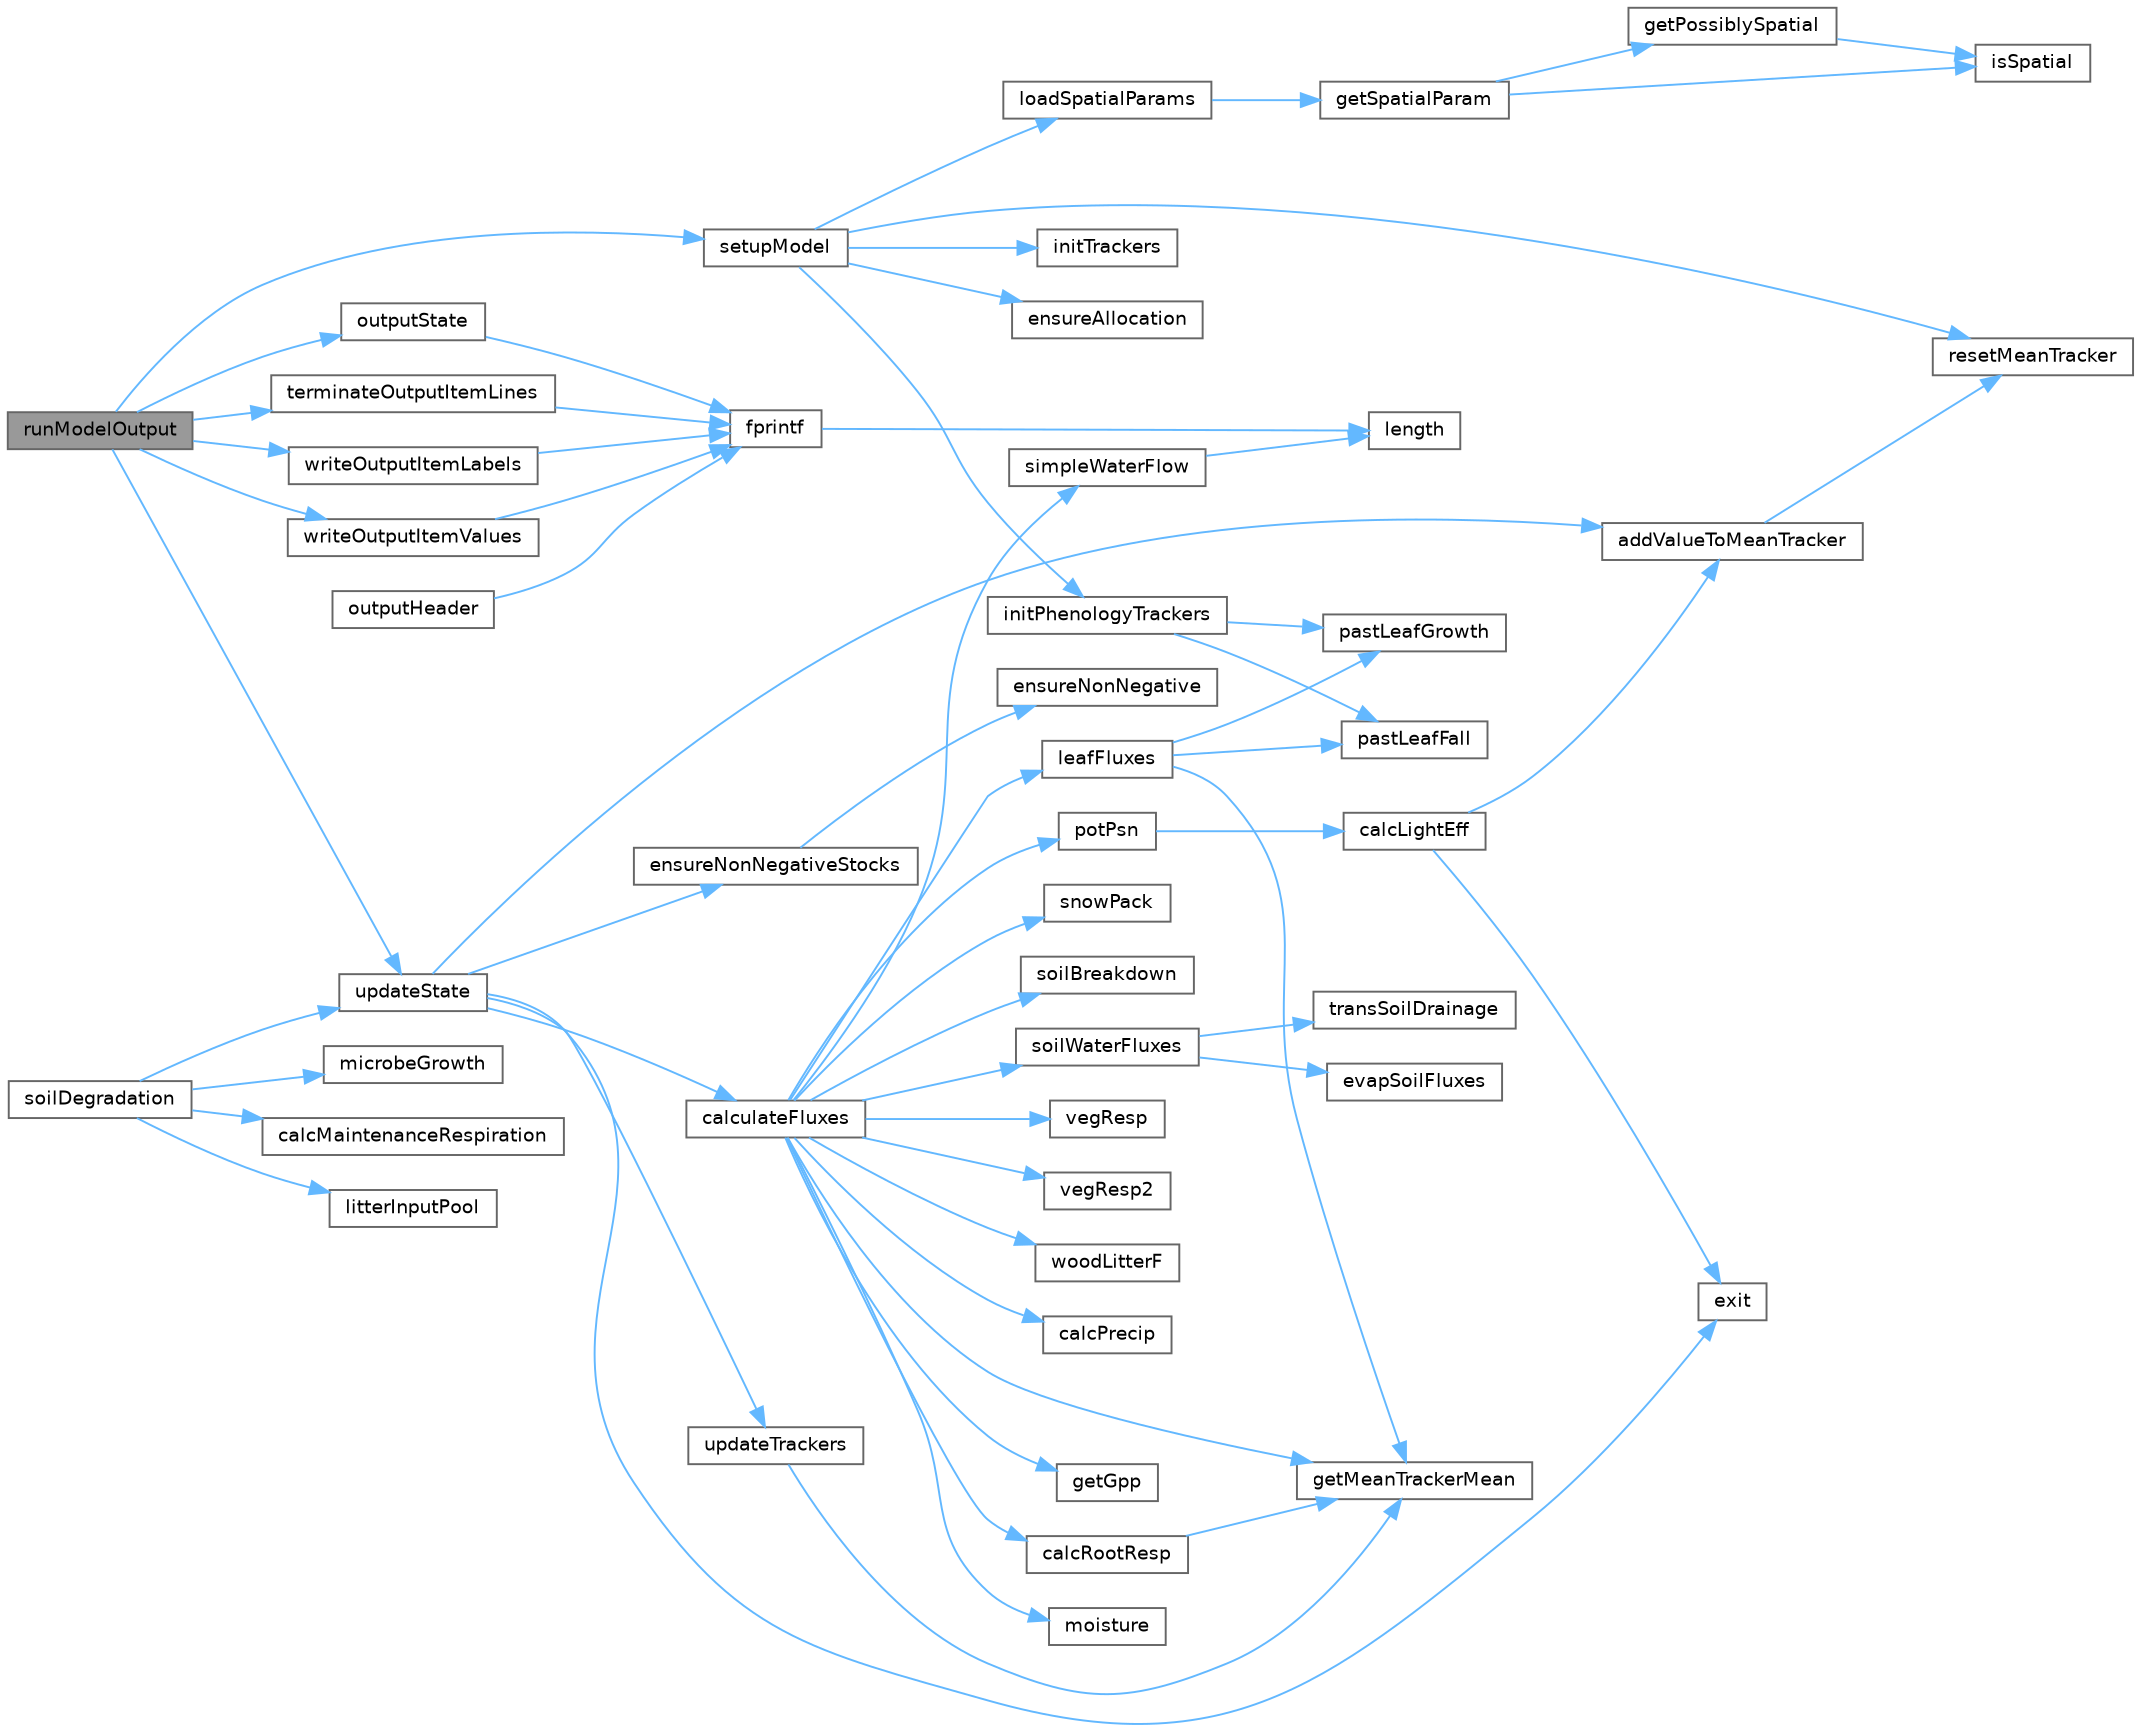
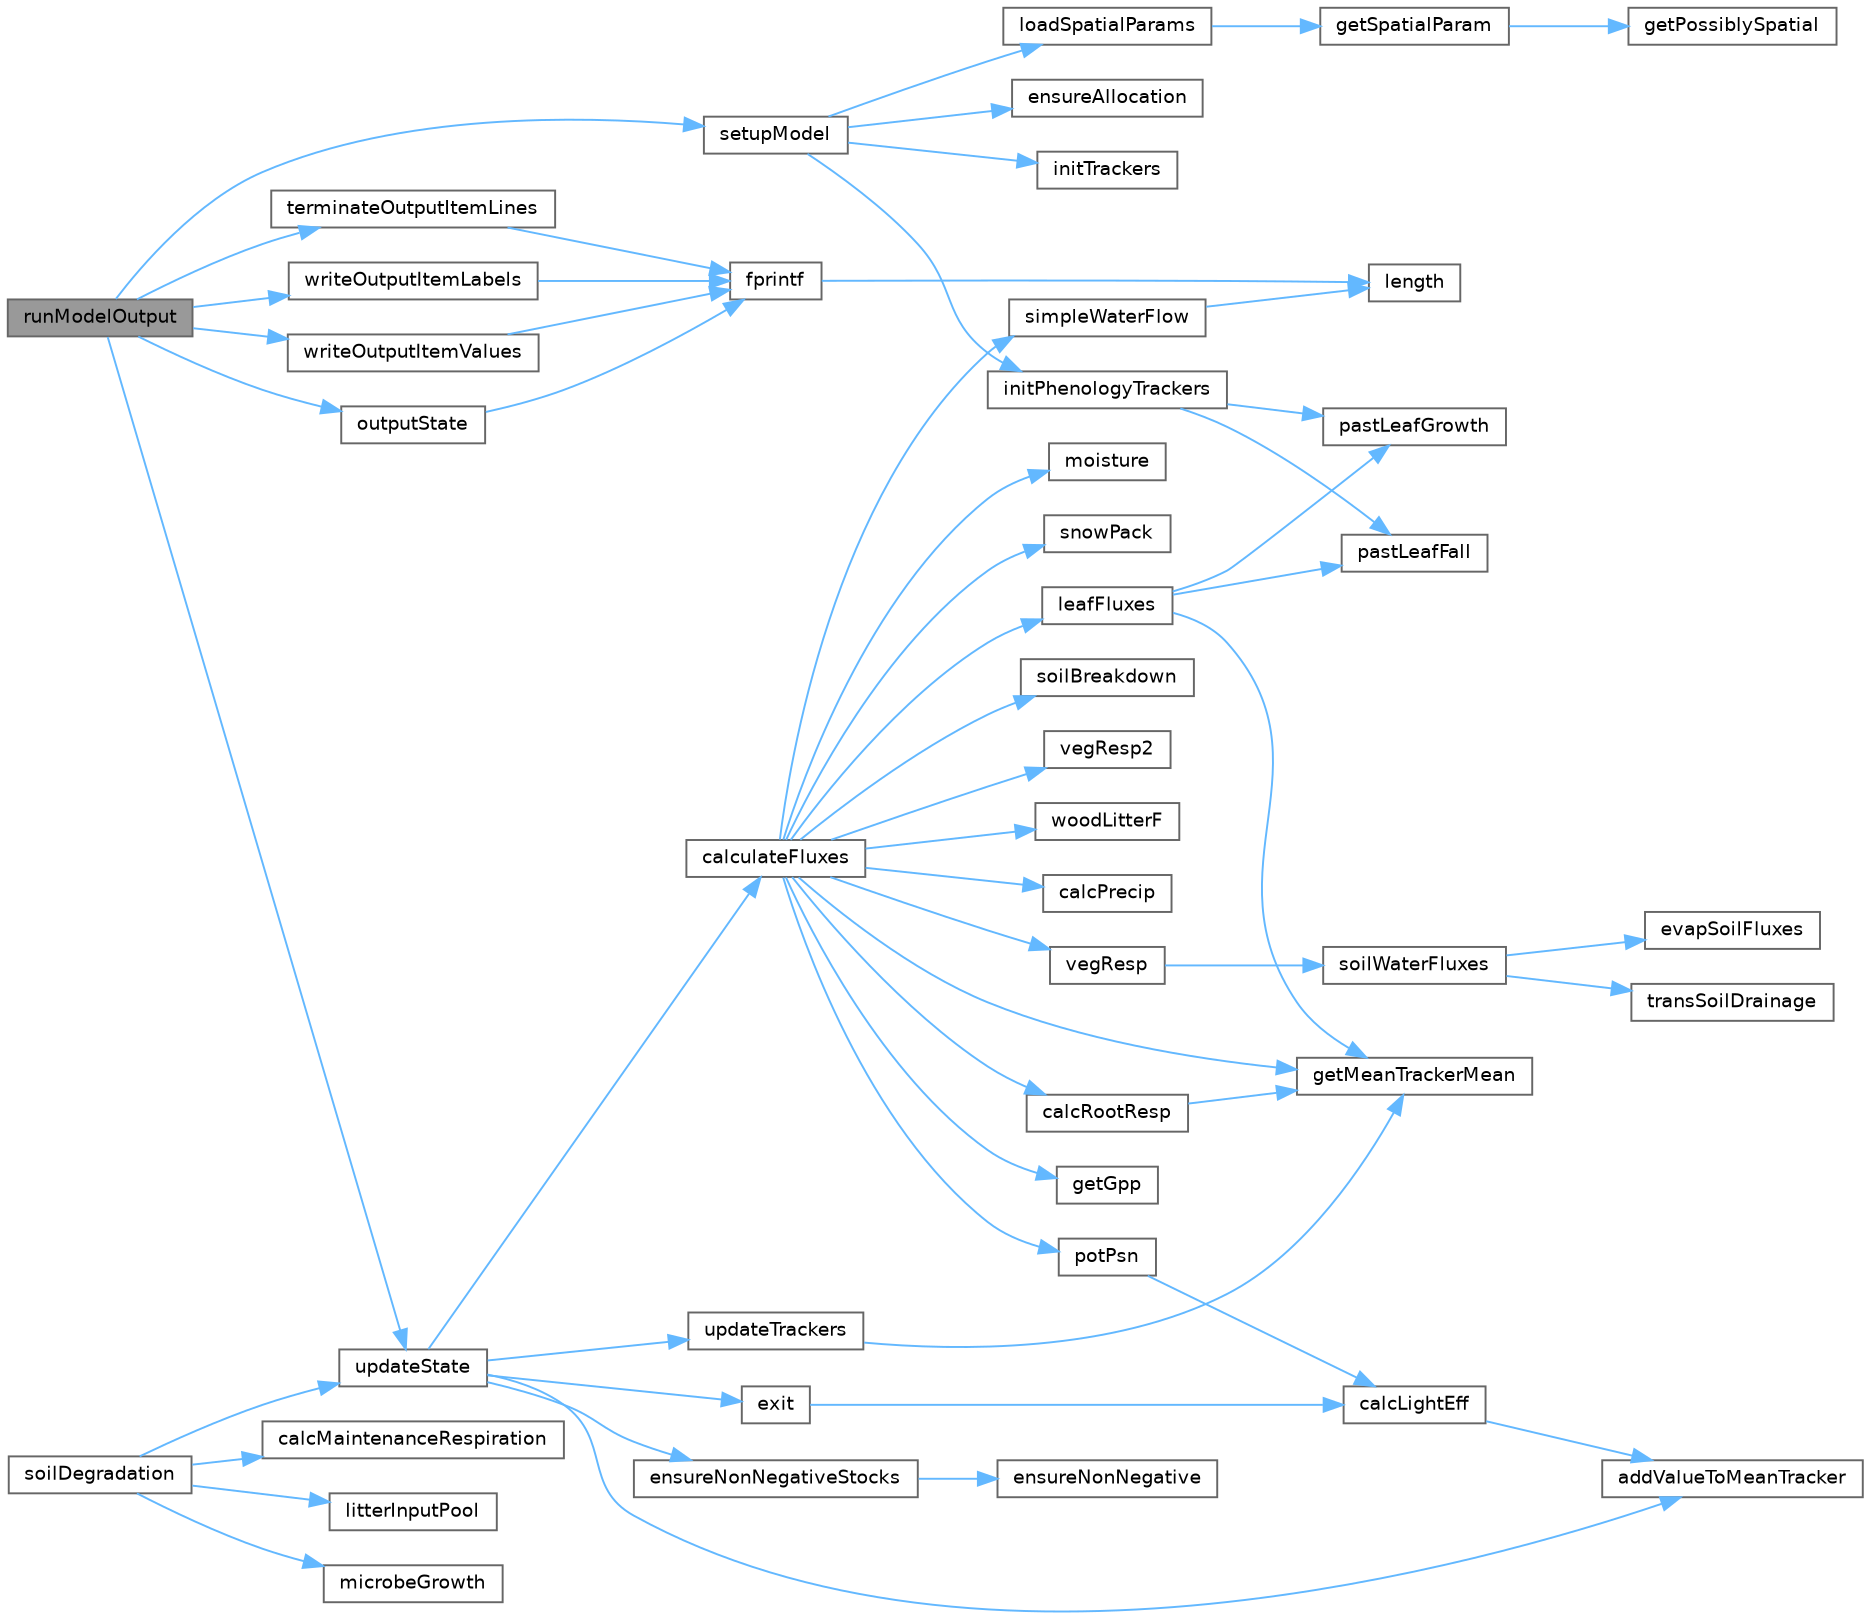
(2033, 63) -> none
(2033, 357) -> none
(413, 610) -> none
(1583, 1050) -> (1067, 1405)
(932, 1085) -> (1234, 965)
